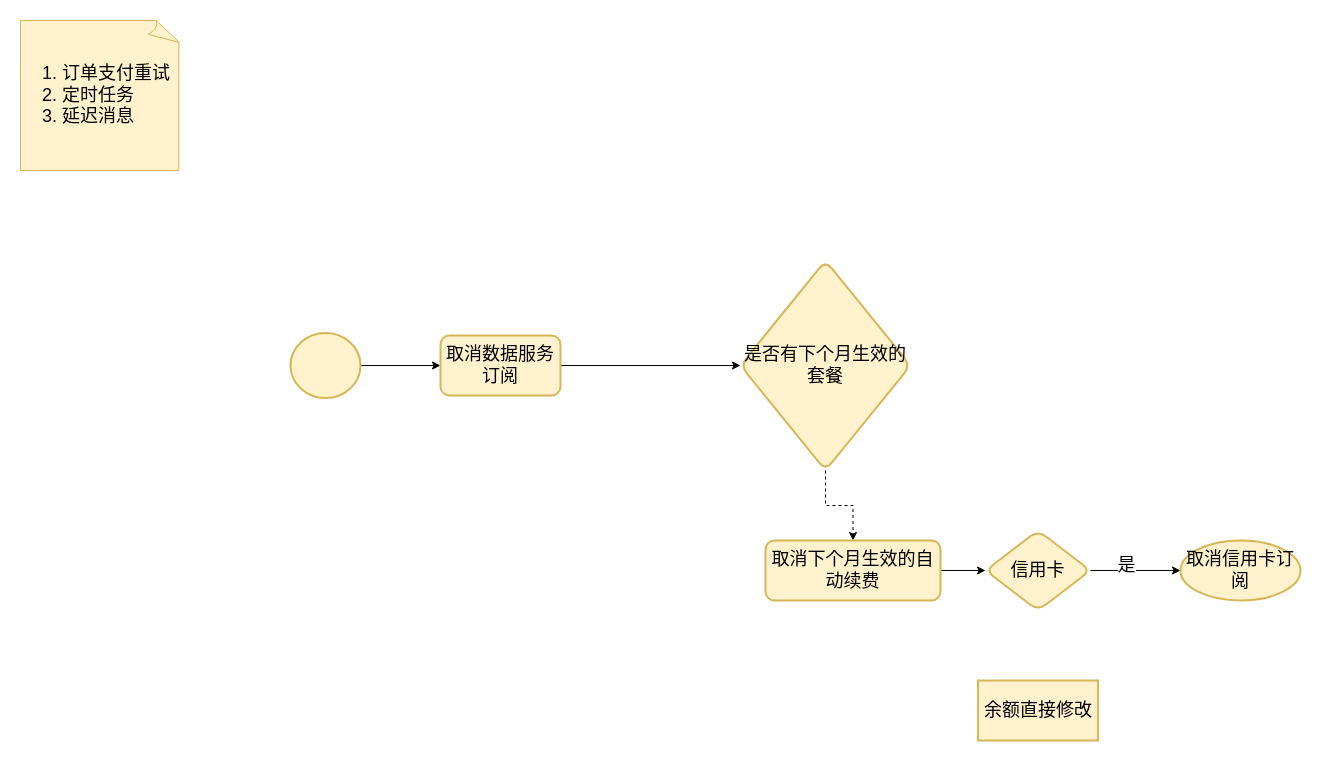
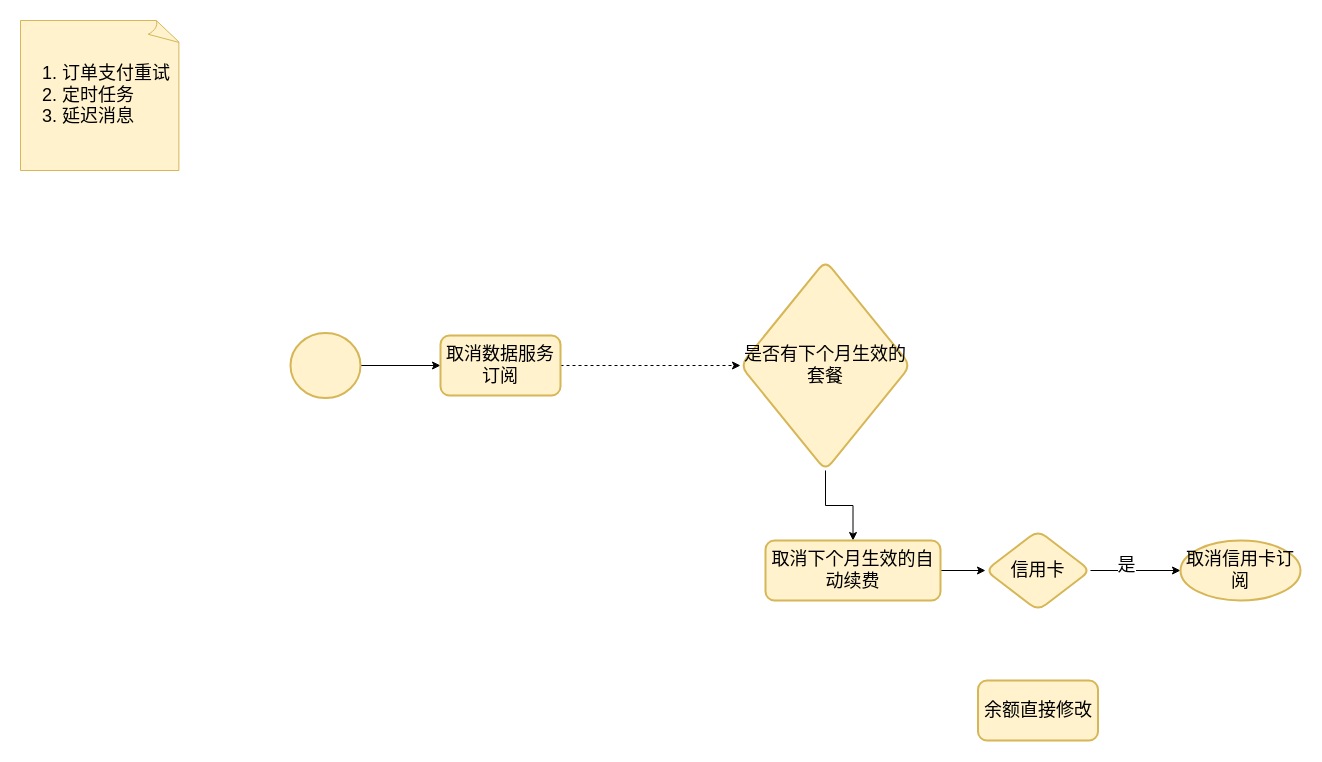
(648, 366) -> (648, 366)
(836, 506) -> (836, 506)
(1038, 711) -> (1038, 711)
